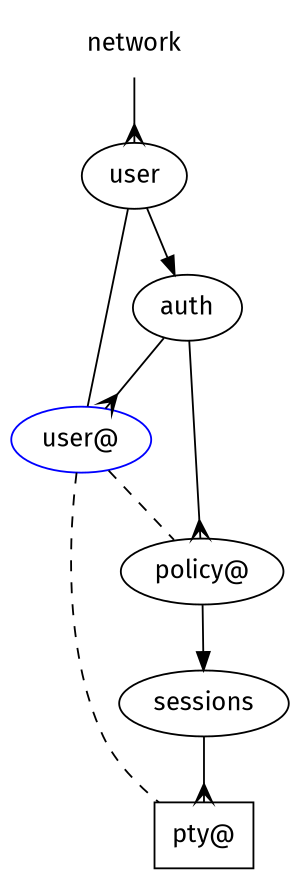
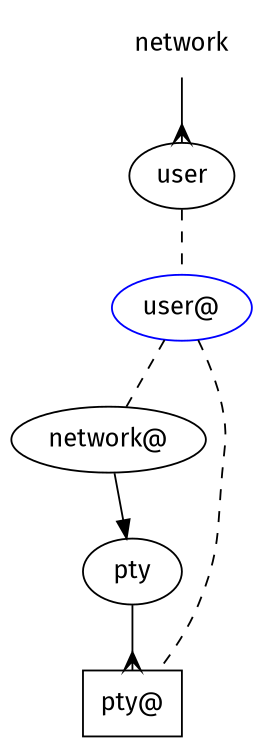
(108, 308) -> (182, 242)
(187, 308) -> none
(202, 572) -> (109, 440)
(204, 703) -> (132, 572)
